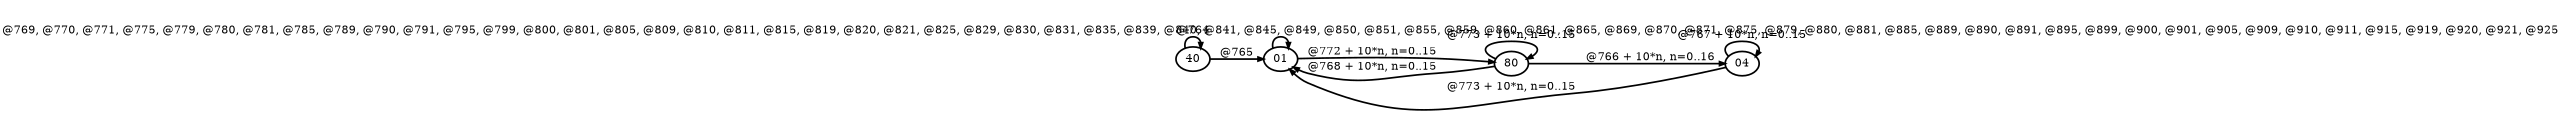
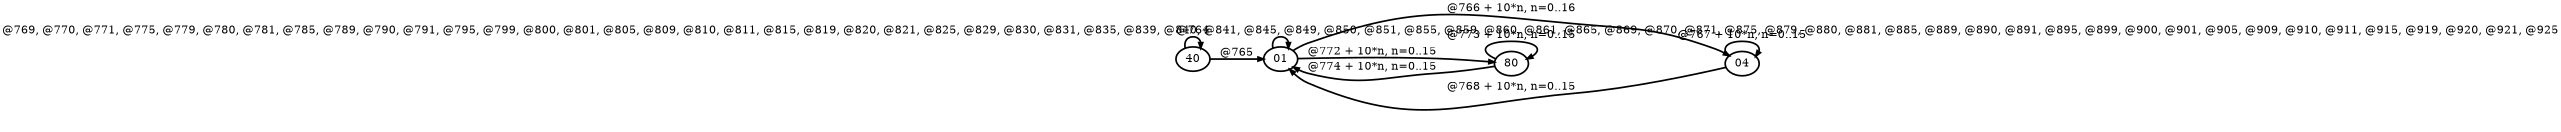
(1624, 64) -> (1508, 18)
(1372, 67) -> (1372, 67)
(1511, 87) -> (1511, 87)
